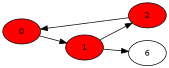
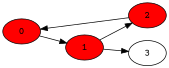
(147, 53) -> (147, 53)
